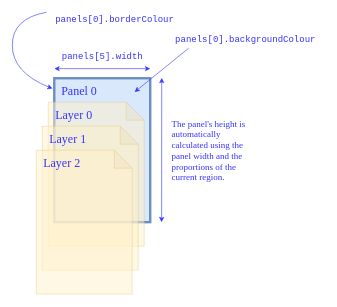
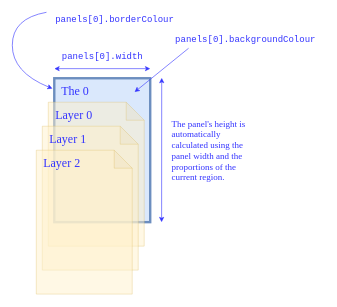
(103, 57) -> (103, 57)
(74, 90) -> (71, 90)
